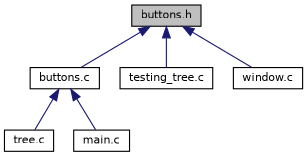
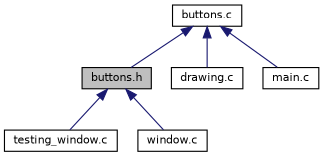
(111, 50) -> (157, 50)
(166, 78) -> (61, 141)
(29, 141) -> (207, 78)
